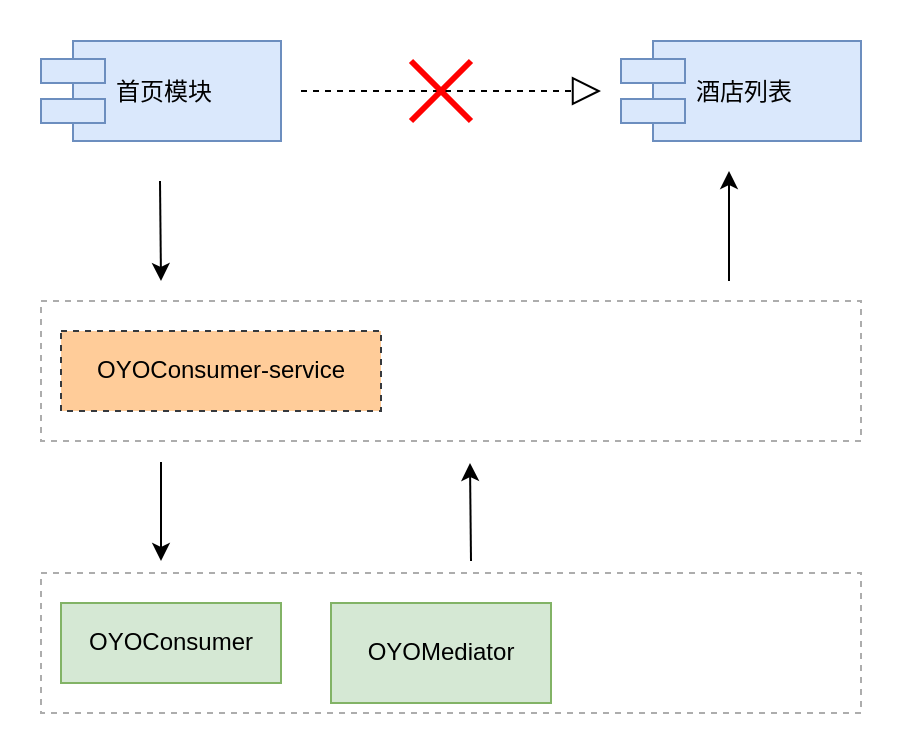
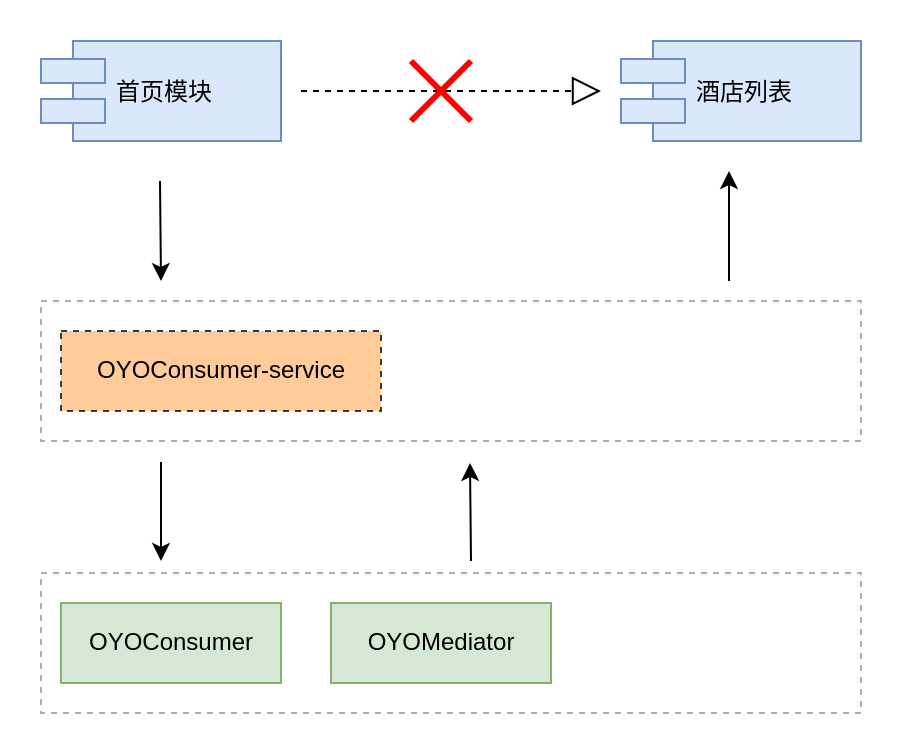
(441, 653) -> (441, 643)
